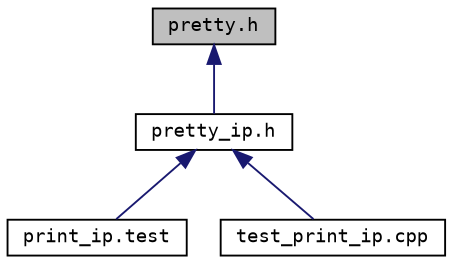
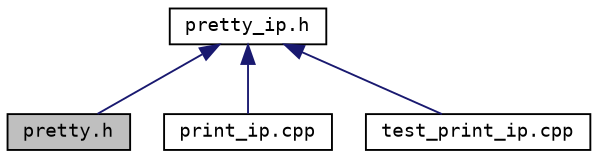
(214, 89) -> (150, 84)
(97, 238) -> (248, 132)
